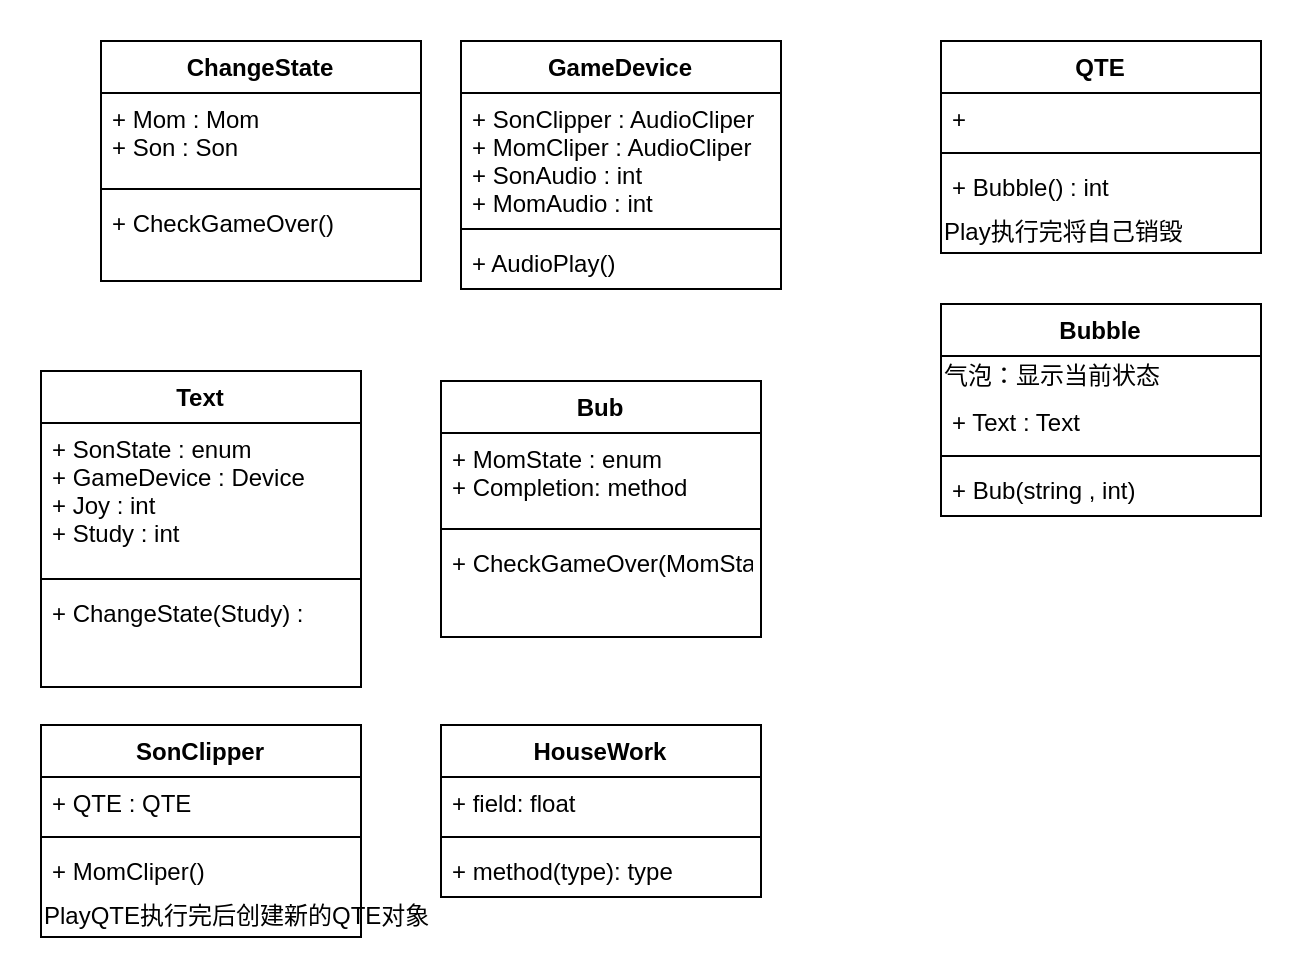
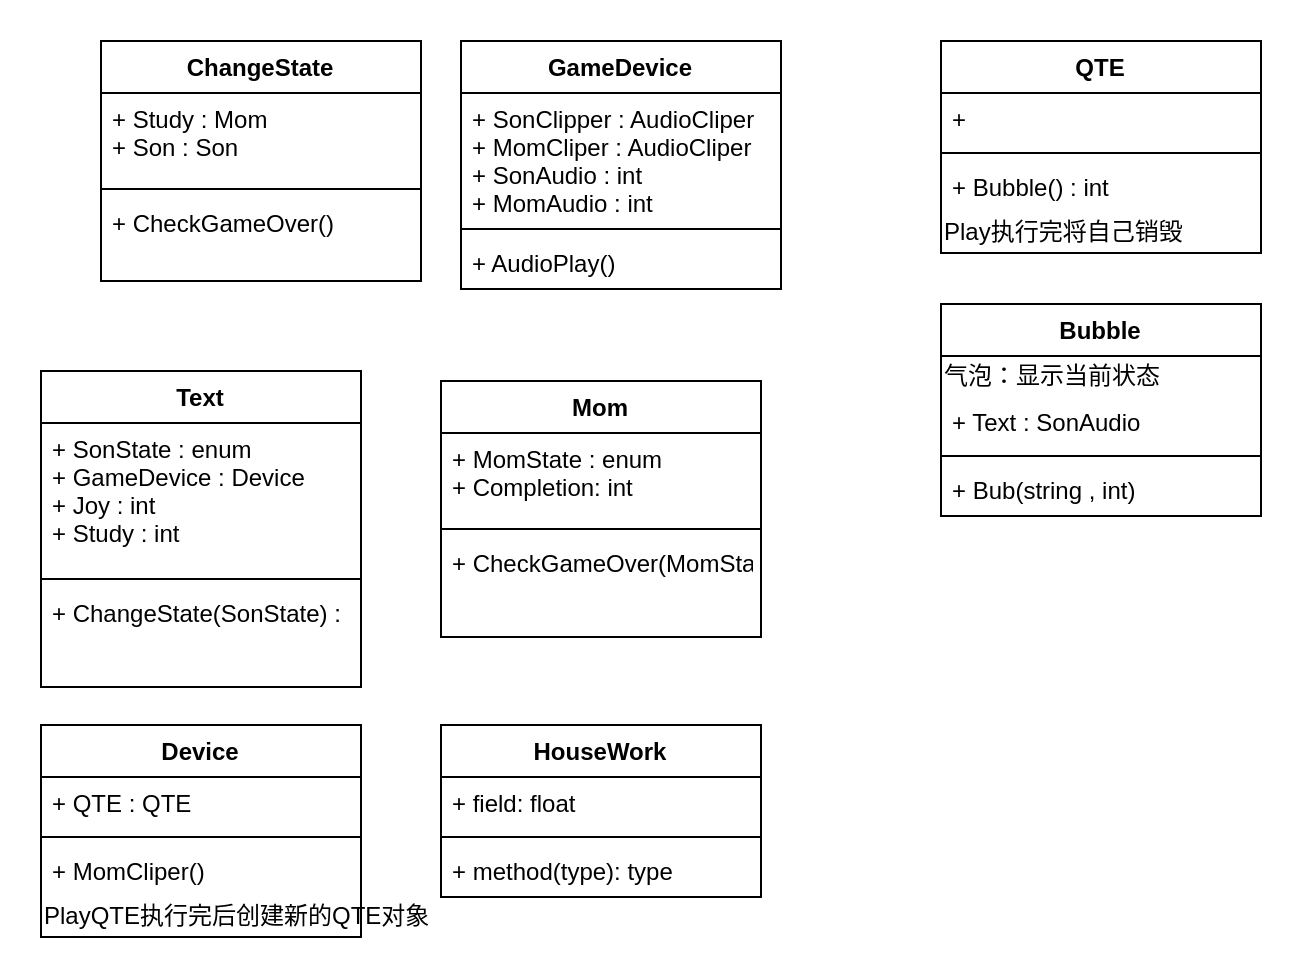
(173, 120) -> (187, 120)
(600, 408) -> (600, 408)
(1027, 423) -> (1051, 423)
(554, 460) -> (554, 460)
(190, 614) -> (211, 614)
(200, 752) -> (200, 752)
